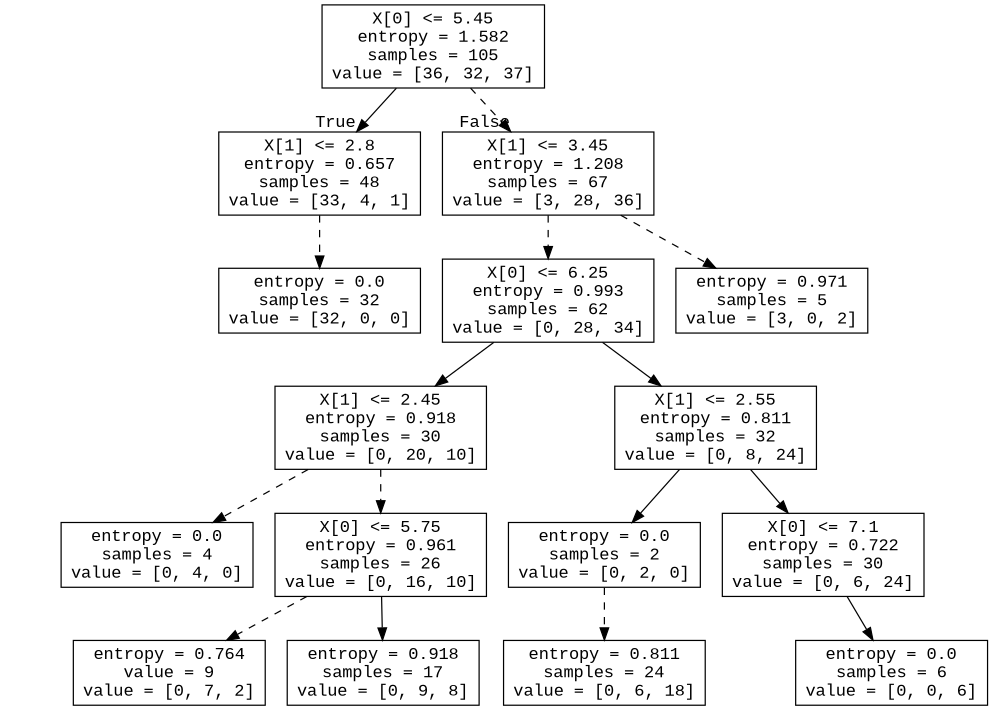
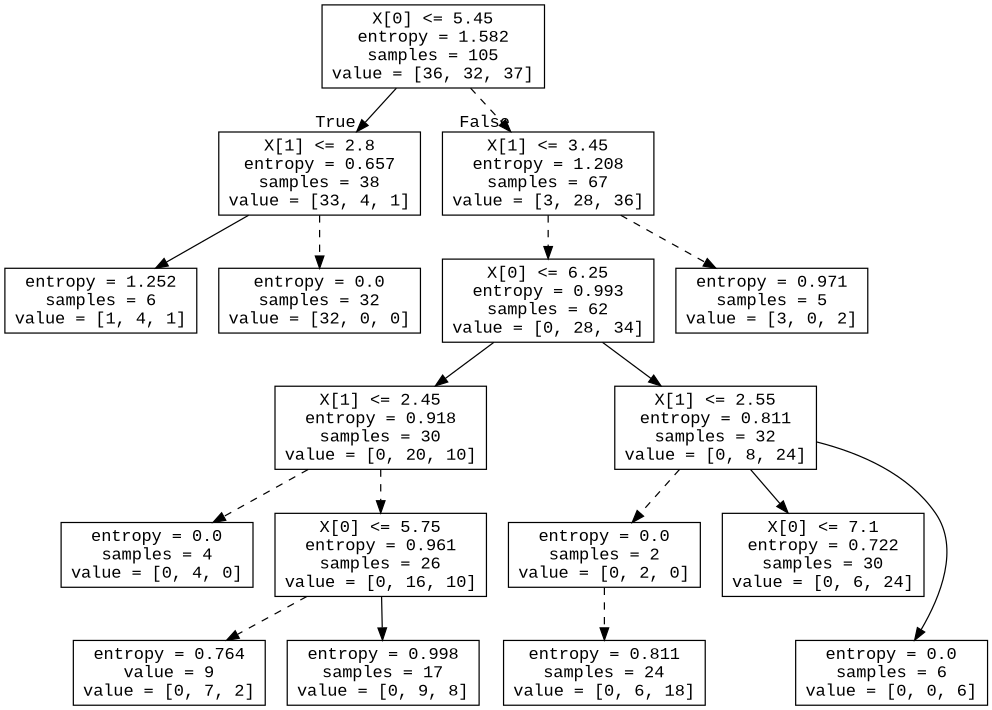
(320, 174) -> (320, 174)
none -> (101, 301)
(660, 491) -> (660, 491)
(857, 613) -> (930, 506)
(383, 673) -> (383, 673)
